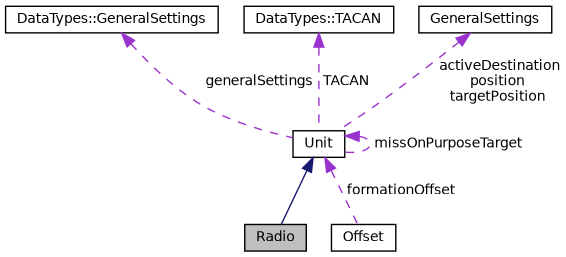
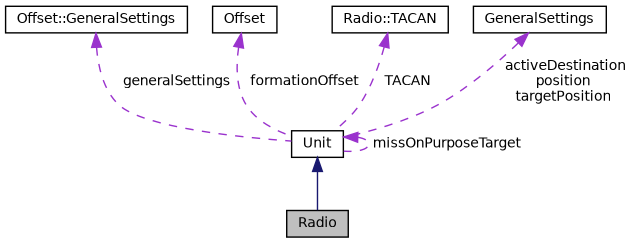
(112, 20) -> (97, 20)
(319, 20) -> (390, 20)
(344, 197) -> (245, 103)
